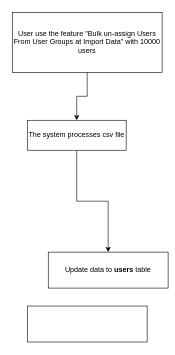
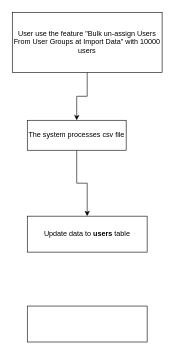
(108, 270) -> (87, 234)
